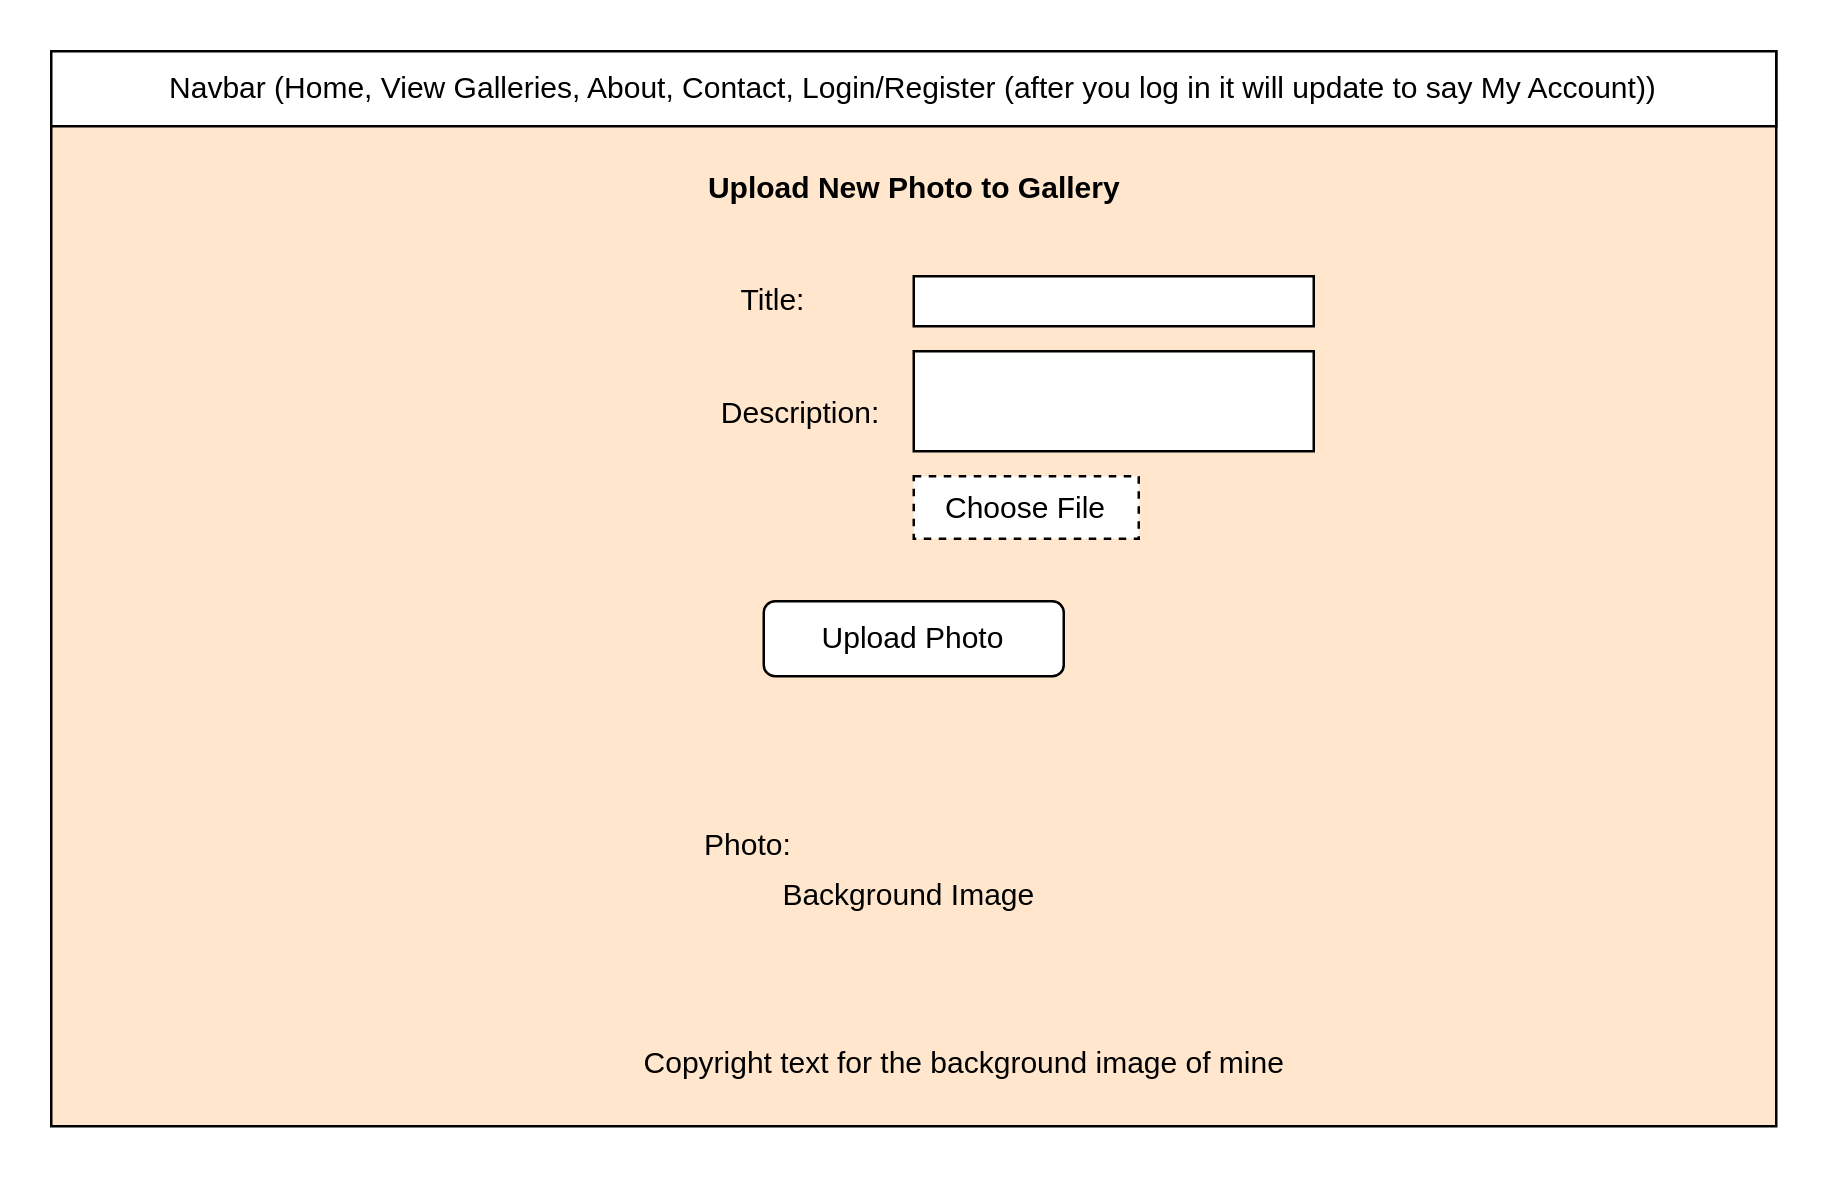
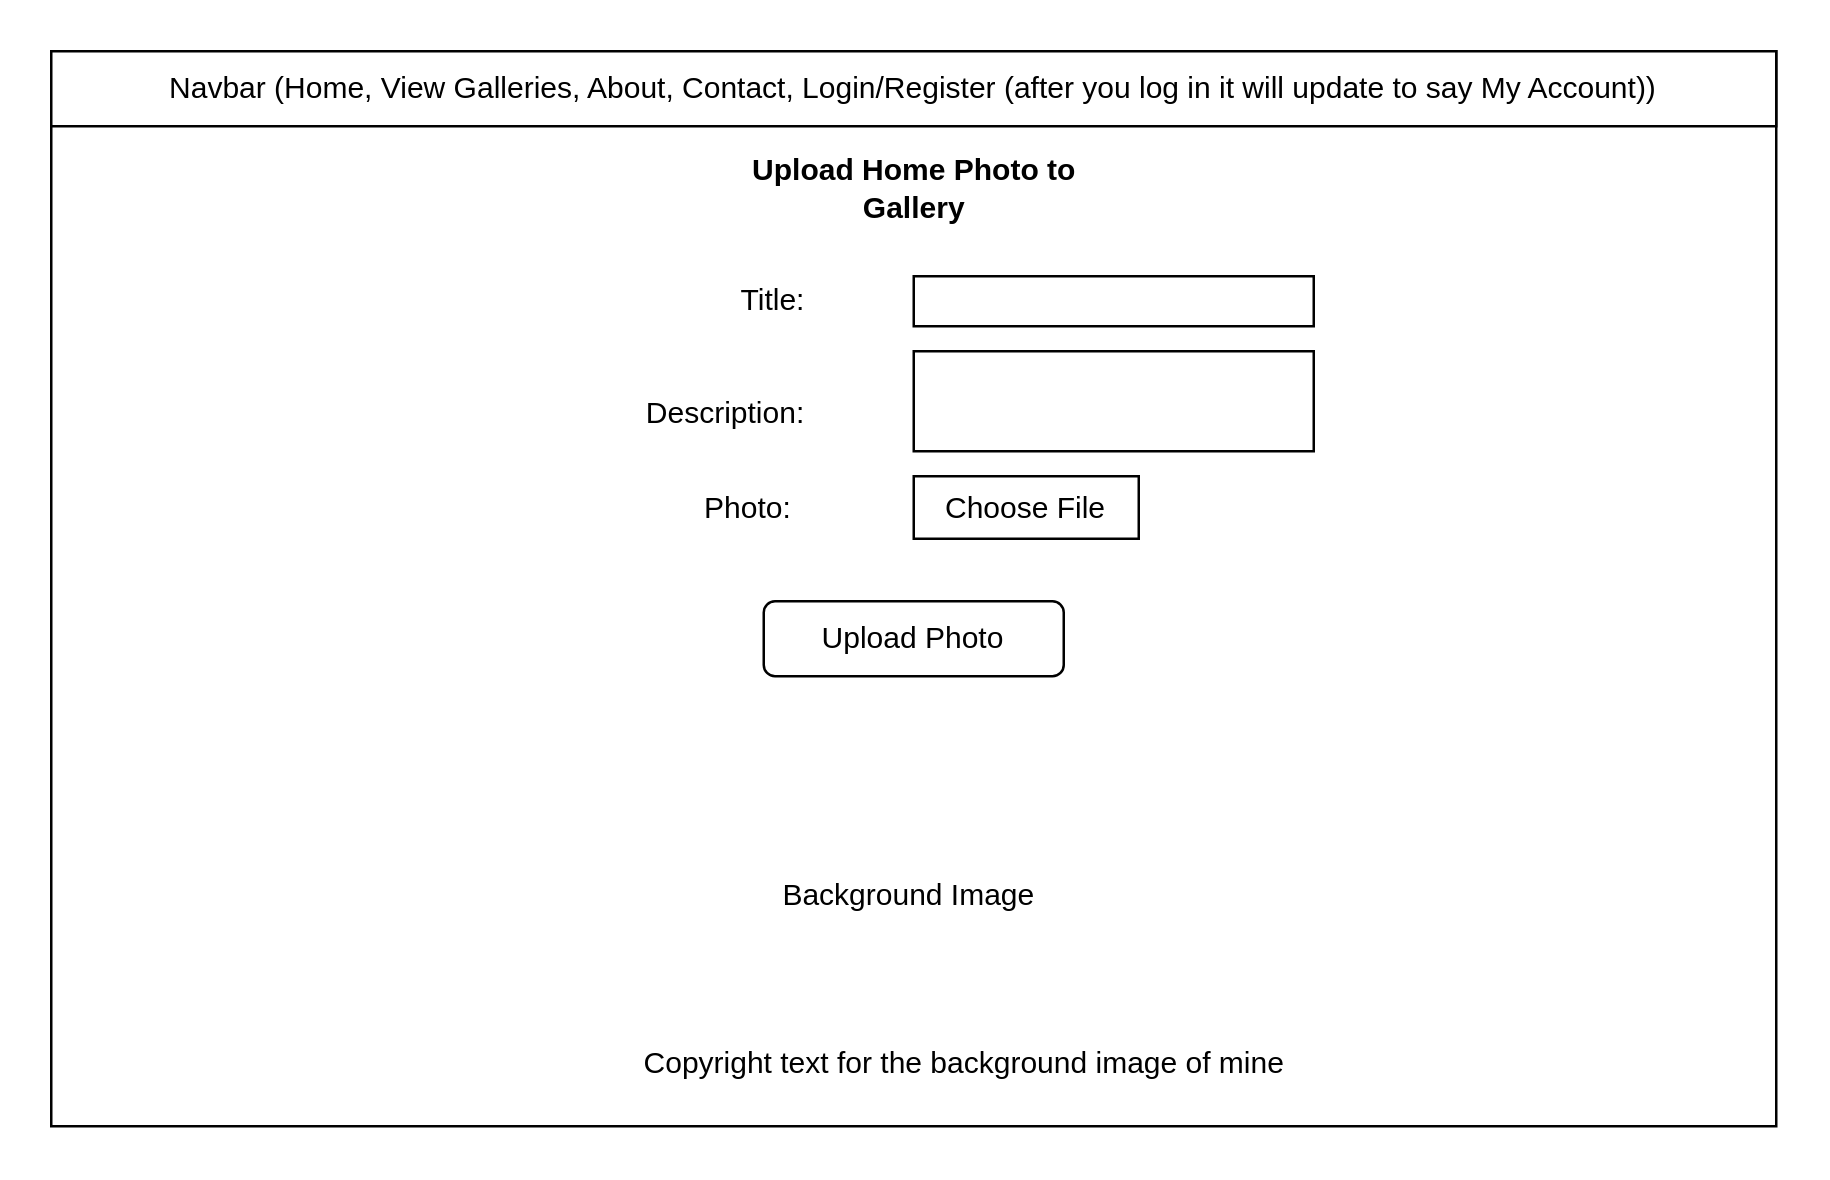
(915, 189) -> (915, 189)
(801, 414) -> (726, 414)
(1026, 508) -> (1026, 508)
(914, 589) -> (914, 589)
(749, 845) -> (749, 508)
